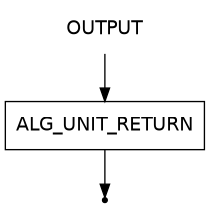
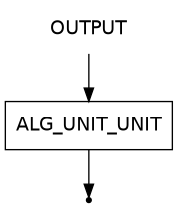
(105, 126) -> (89, 126)
